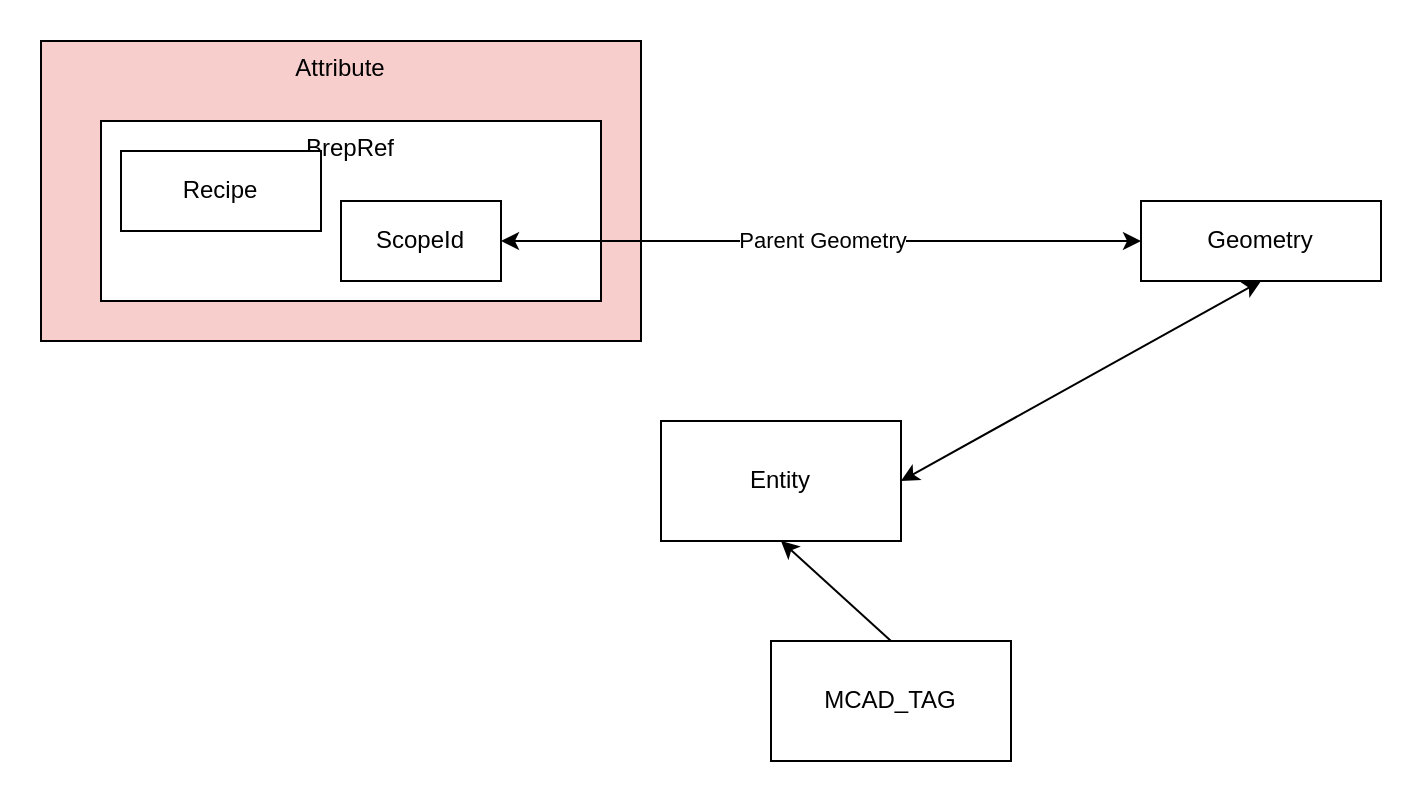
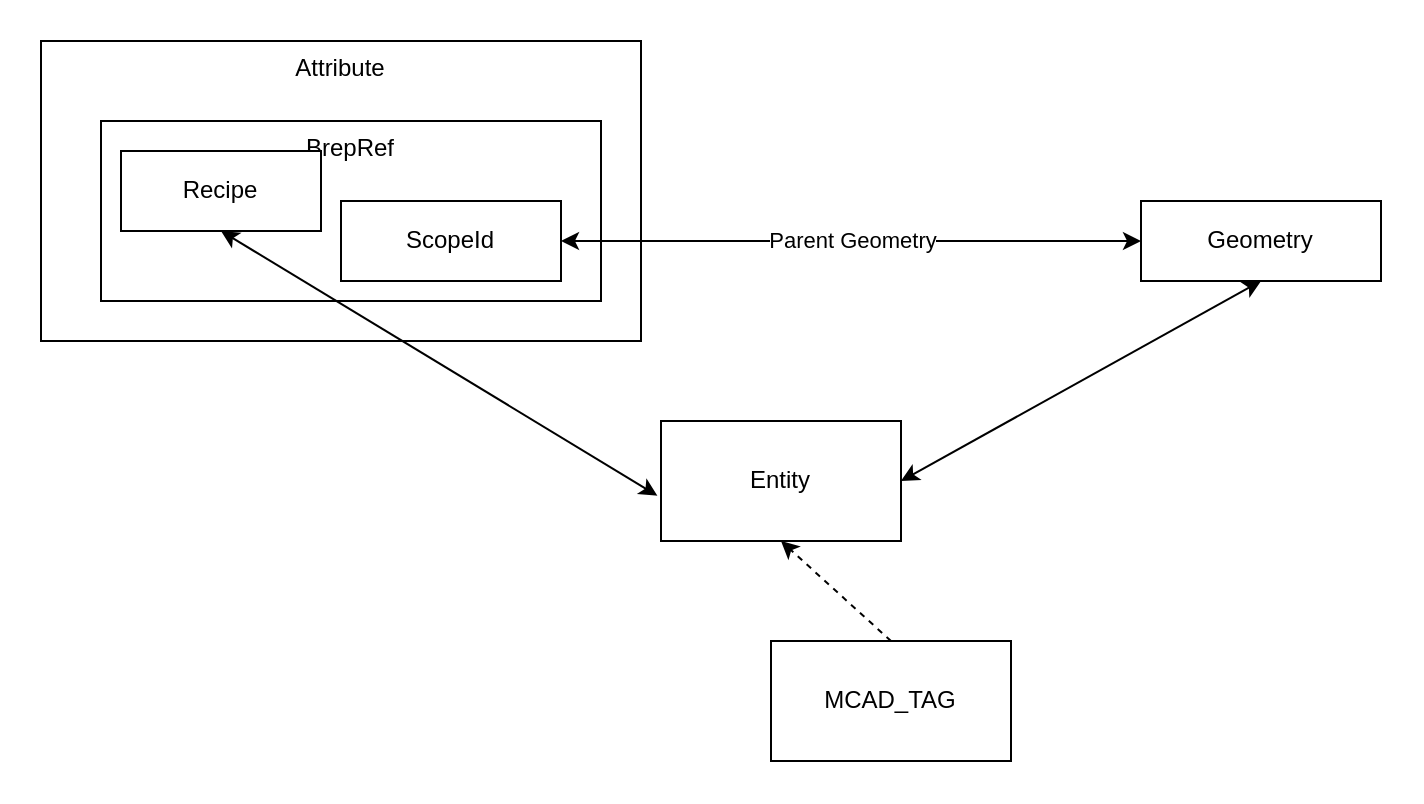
(341, 69) -> (341, 69)
(421, 241) -> (451, 241)
none -> (439, 363)
(840, 594) -> (840, 594)
